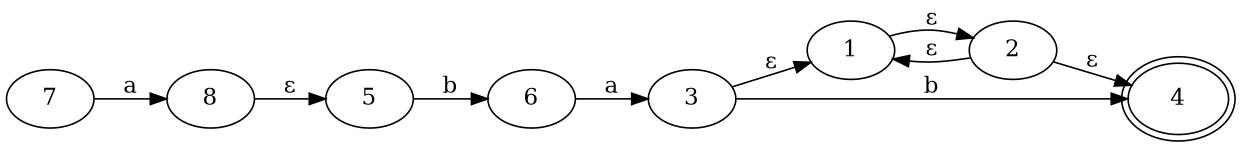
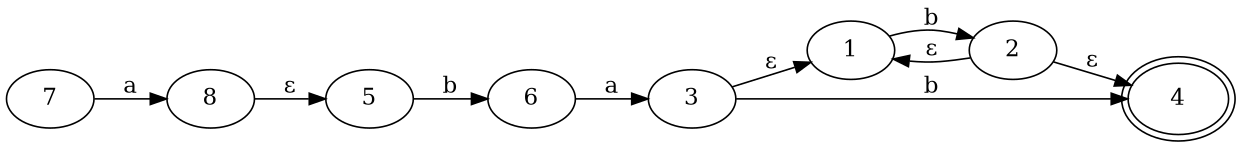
(932, 19) -> (932, 19)
